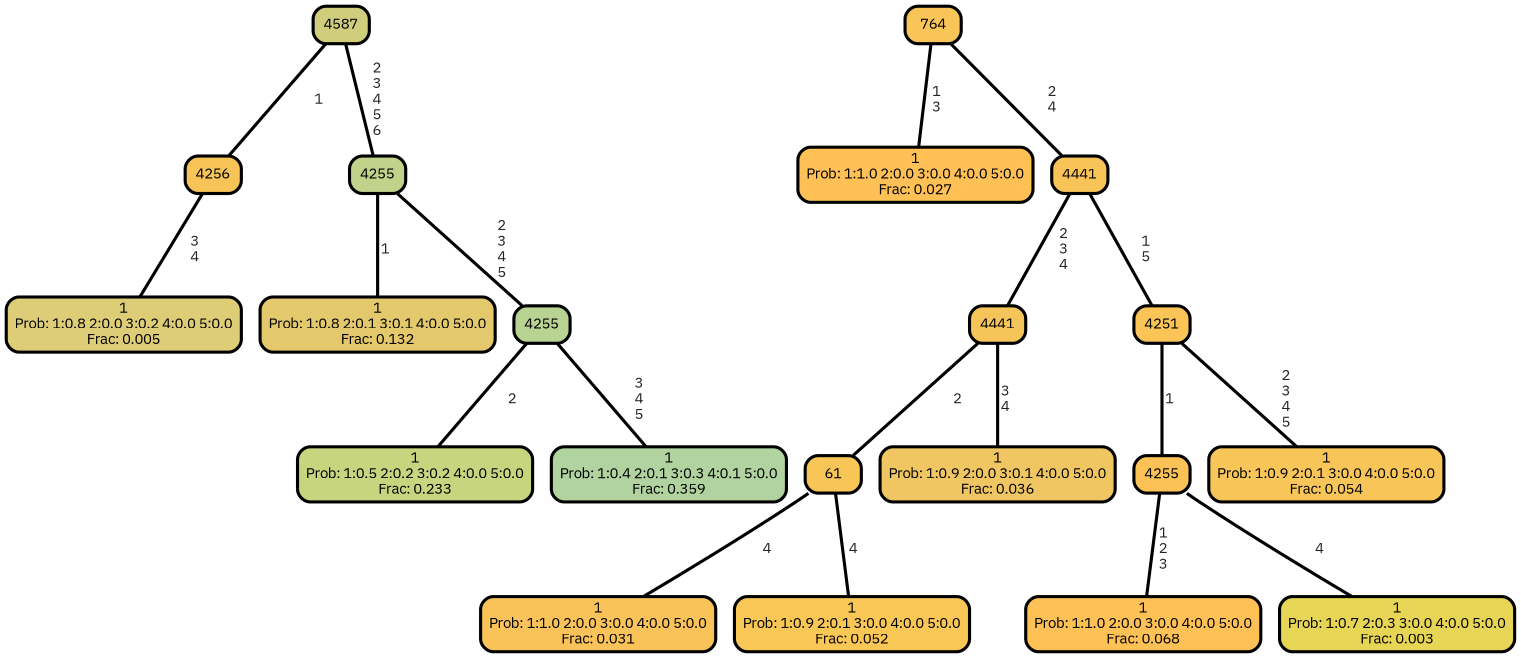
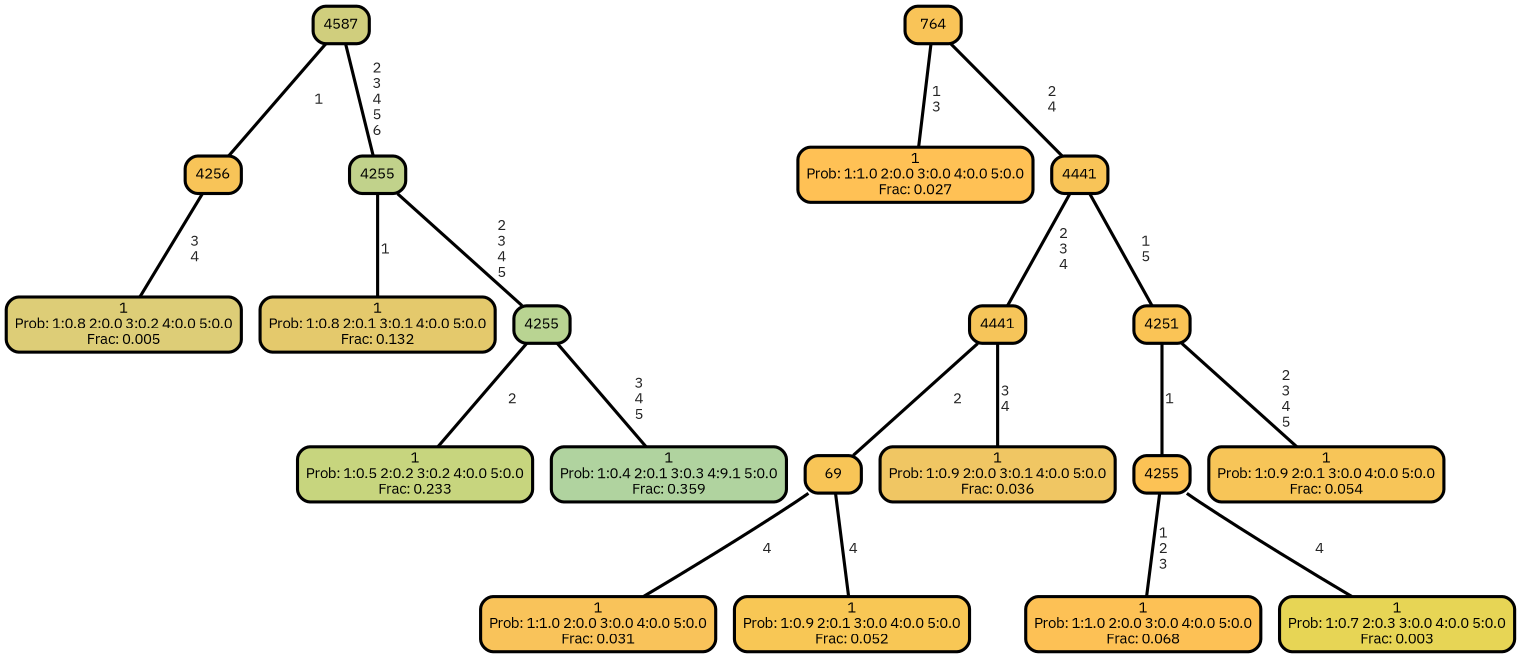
(669, 474) -> (669, 474)
(833, 474) -> (833, 474)
